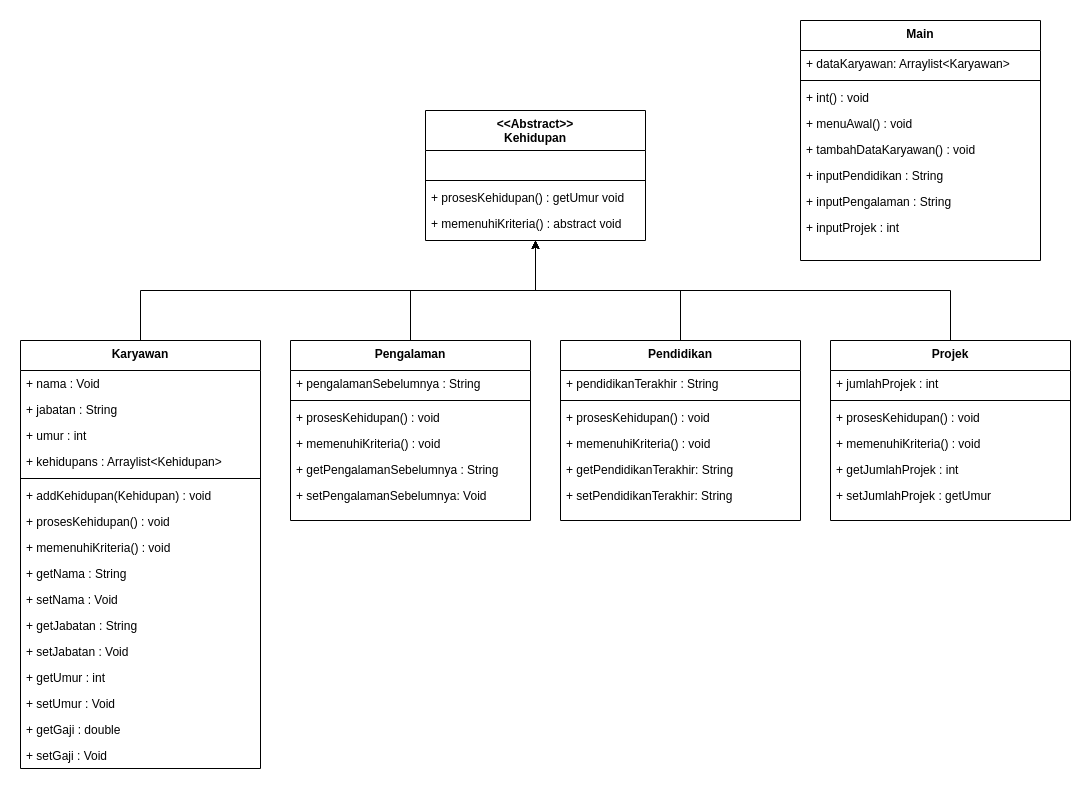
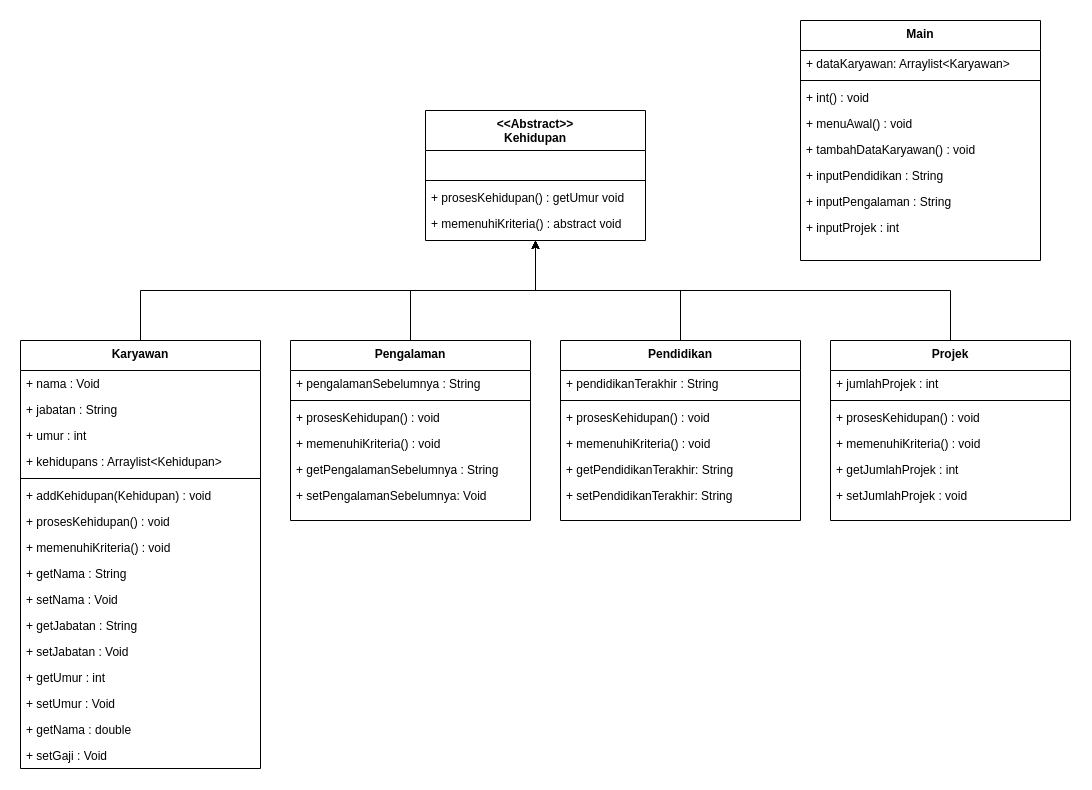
(919, 496) -> (907, 496)
(77, 730) -> (79, 730)
